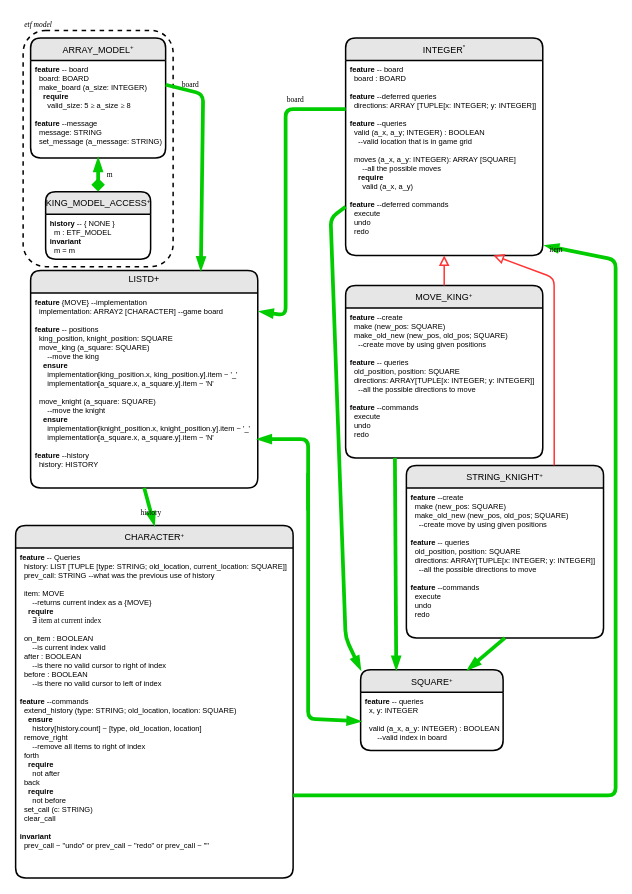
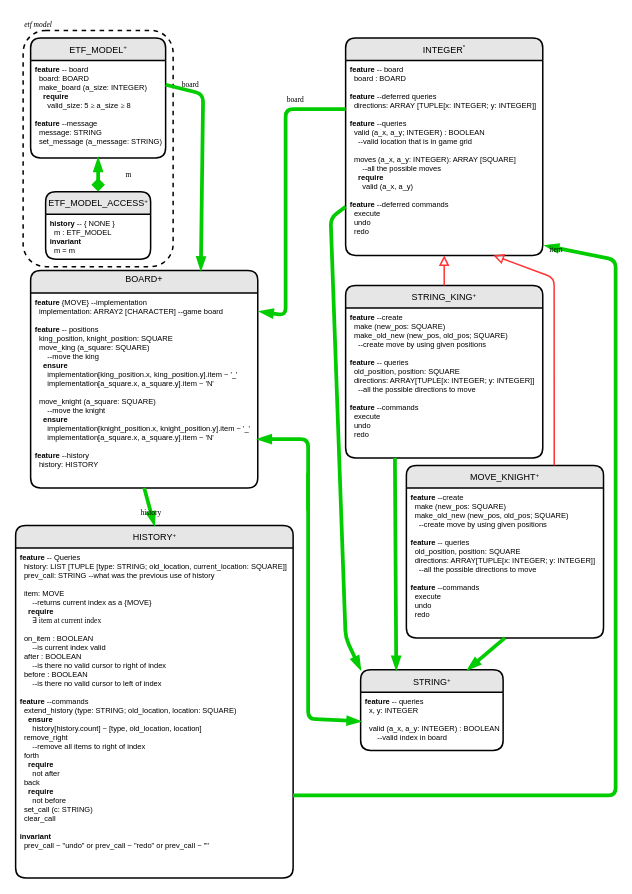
(98, 49) -> (98, 49)
(113, 173) -> (132, 173)
(98, 203) -> (98, 203)
(144, 282) -> (144, 282)
(444, 297) -> (444, 297)
(505, 477) -> (505, 477)
(155, 537) -> (155, 537)
(432, 681) -> (432, 681)
